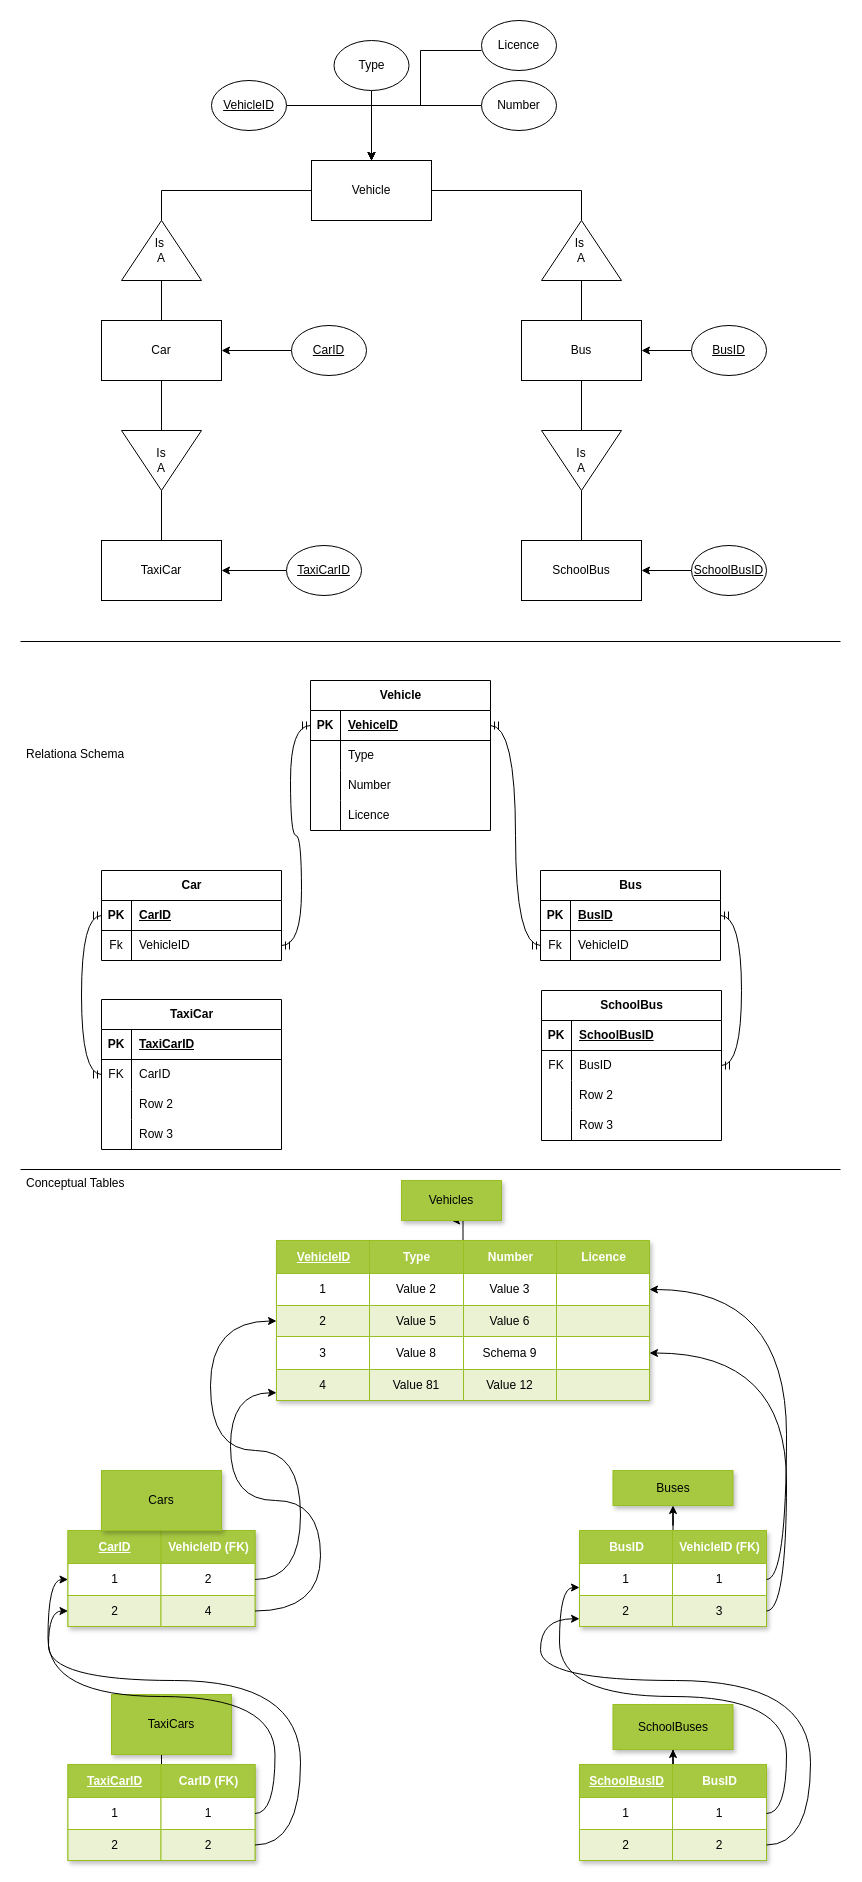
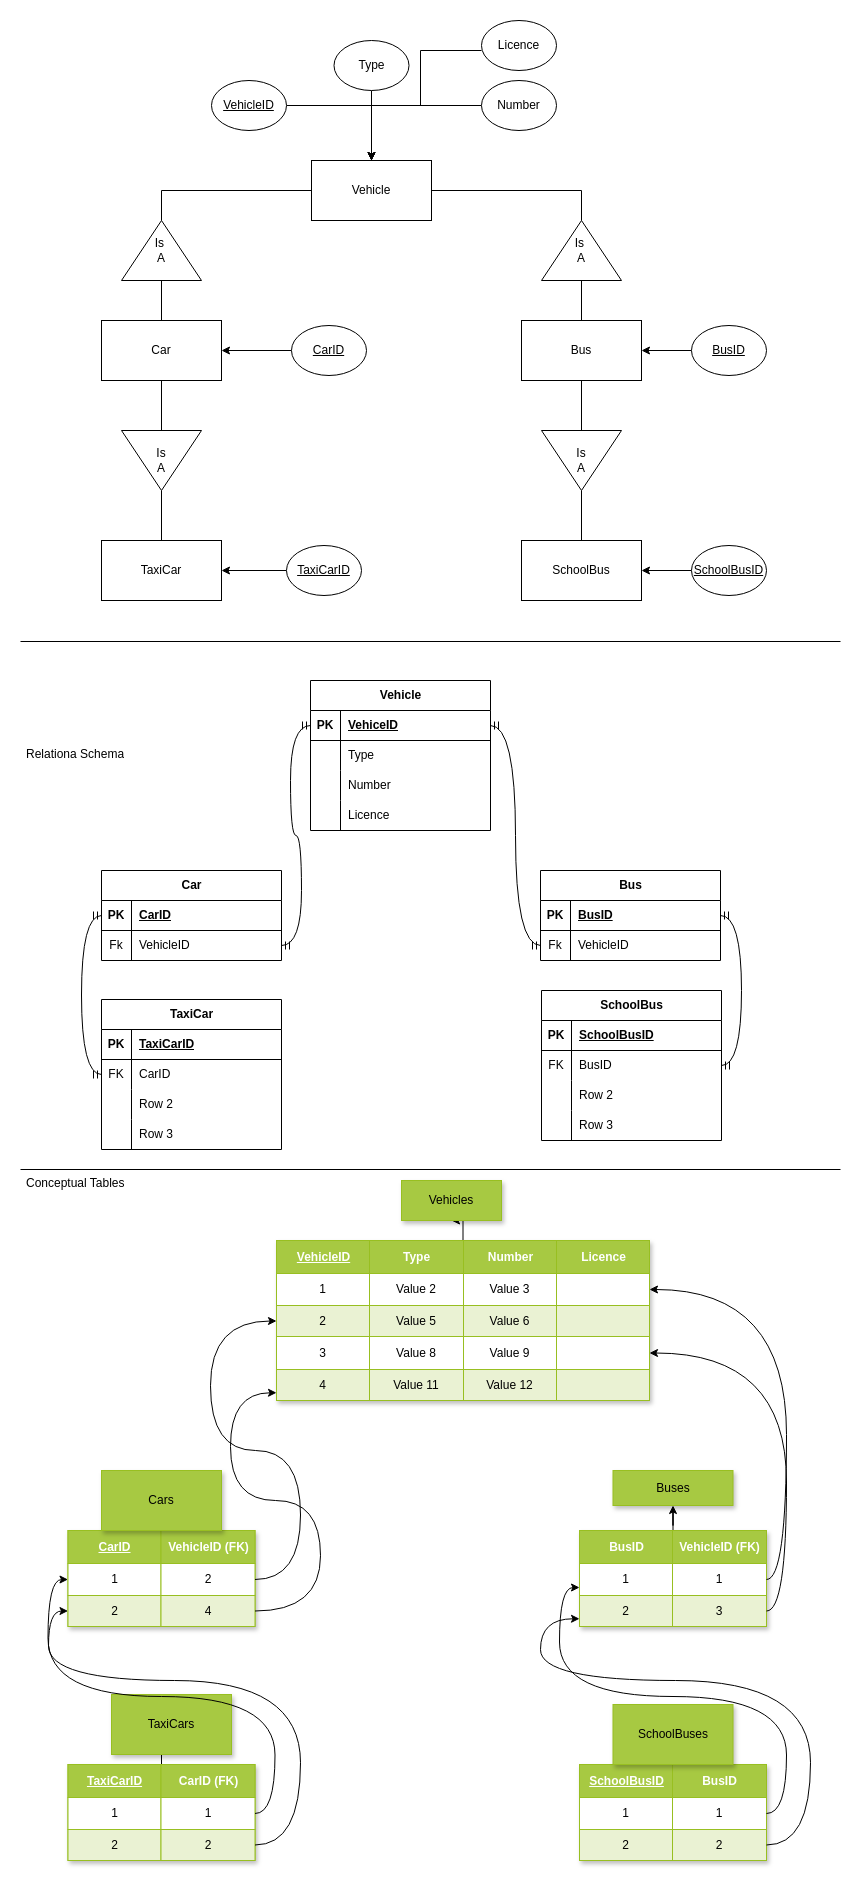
(510, 1354) -> (510, 1354)
(417, 1386) -> (417, 1386)
(673, 1727) -> (673, 1735)
